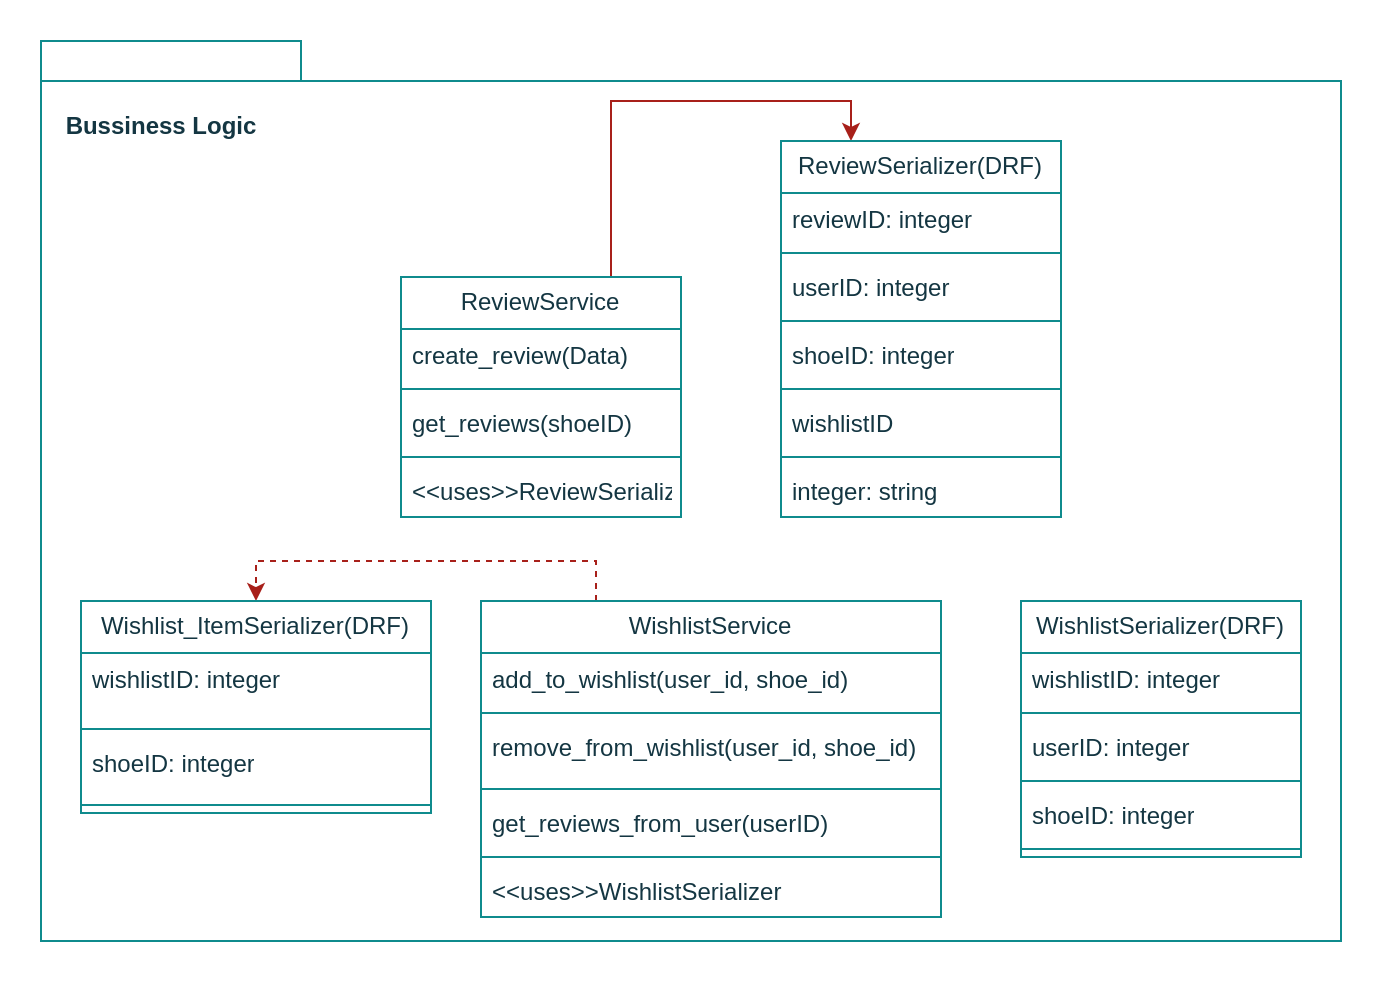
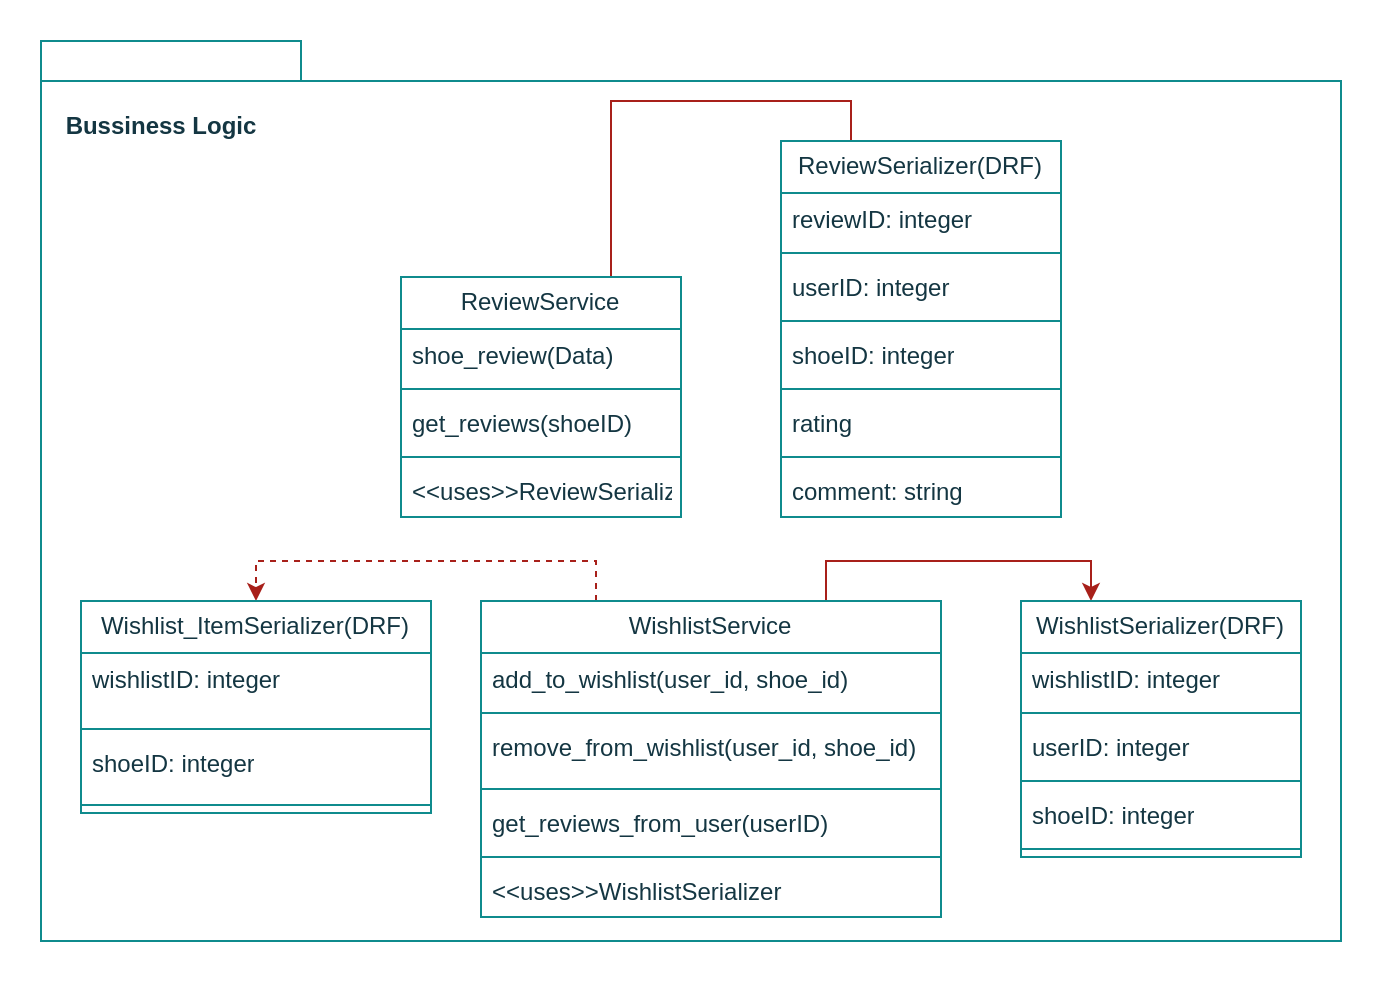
(851, 126) -> (851, 131)
(538, 357) -> (524, 357)
(851, 425) -> (830, 425)
(881, 493) -> (884, 493)
none -> (953, 561)
